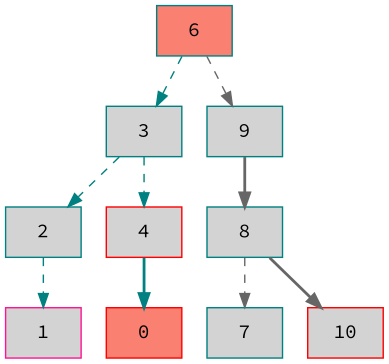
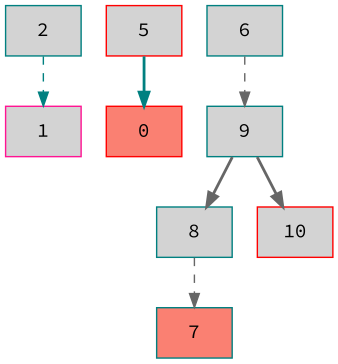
(194, 31) -> (245, 31)
(144, 131) -> none
(144, 232) -> (144, 31)
(290, 278) -> (267, 176)
(245, 333) -> (194, 333)
